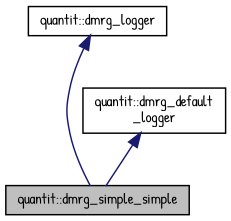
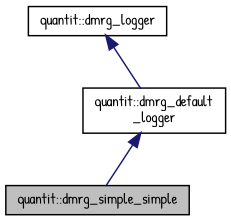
(67, 118) -> (127, 68)
